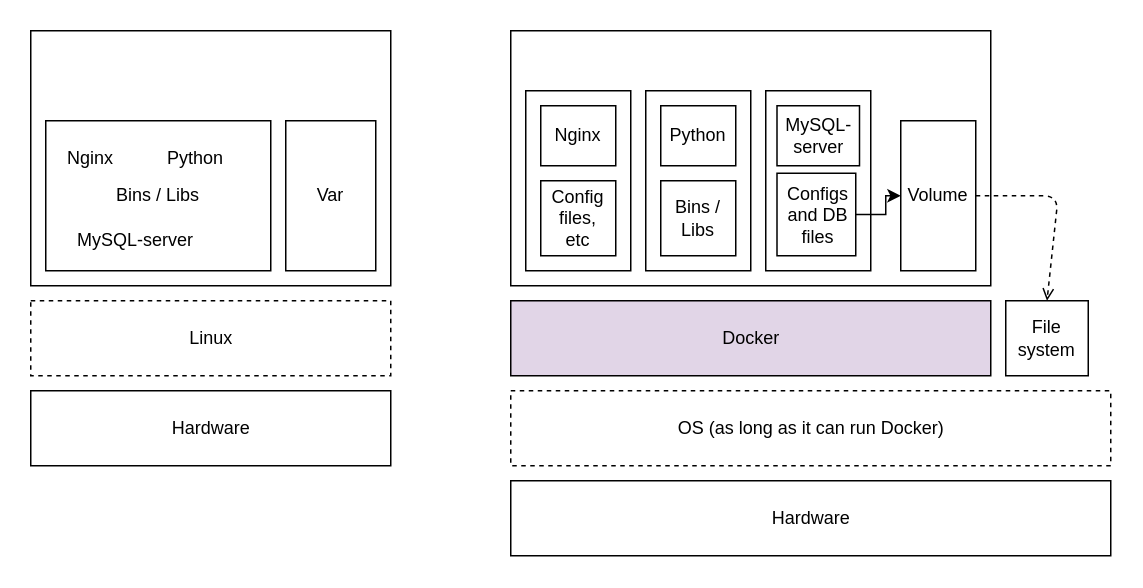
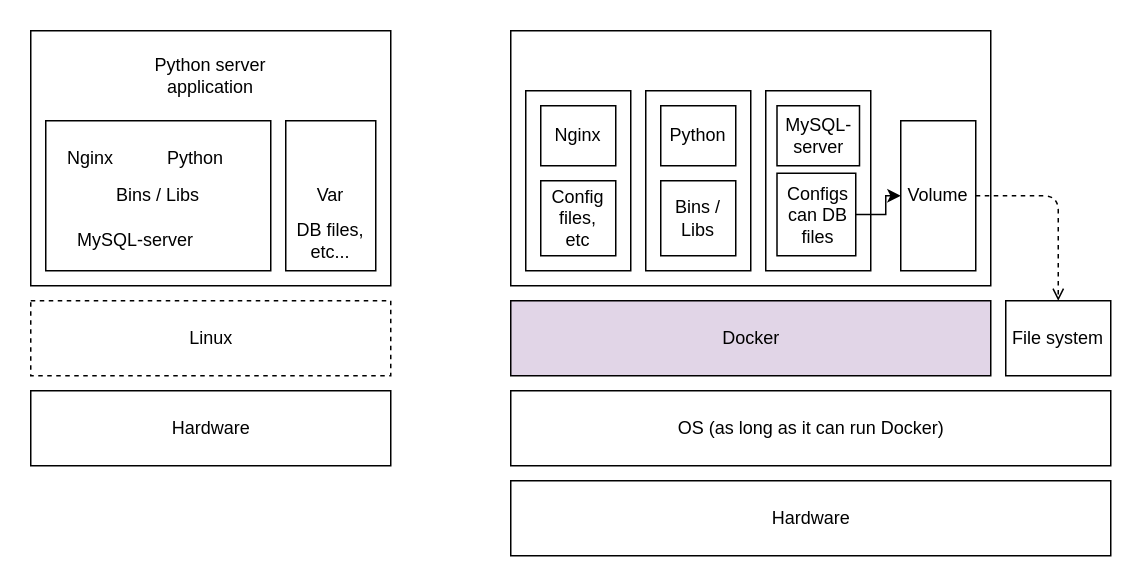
none -> (211, 76)
(818, 215) -> (818, 215)
none -> (331, 241)
(1047, 338) -> (1058, 338)
(811, 428) -> (811, 428)
